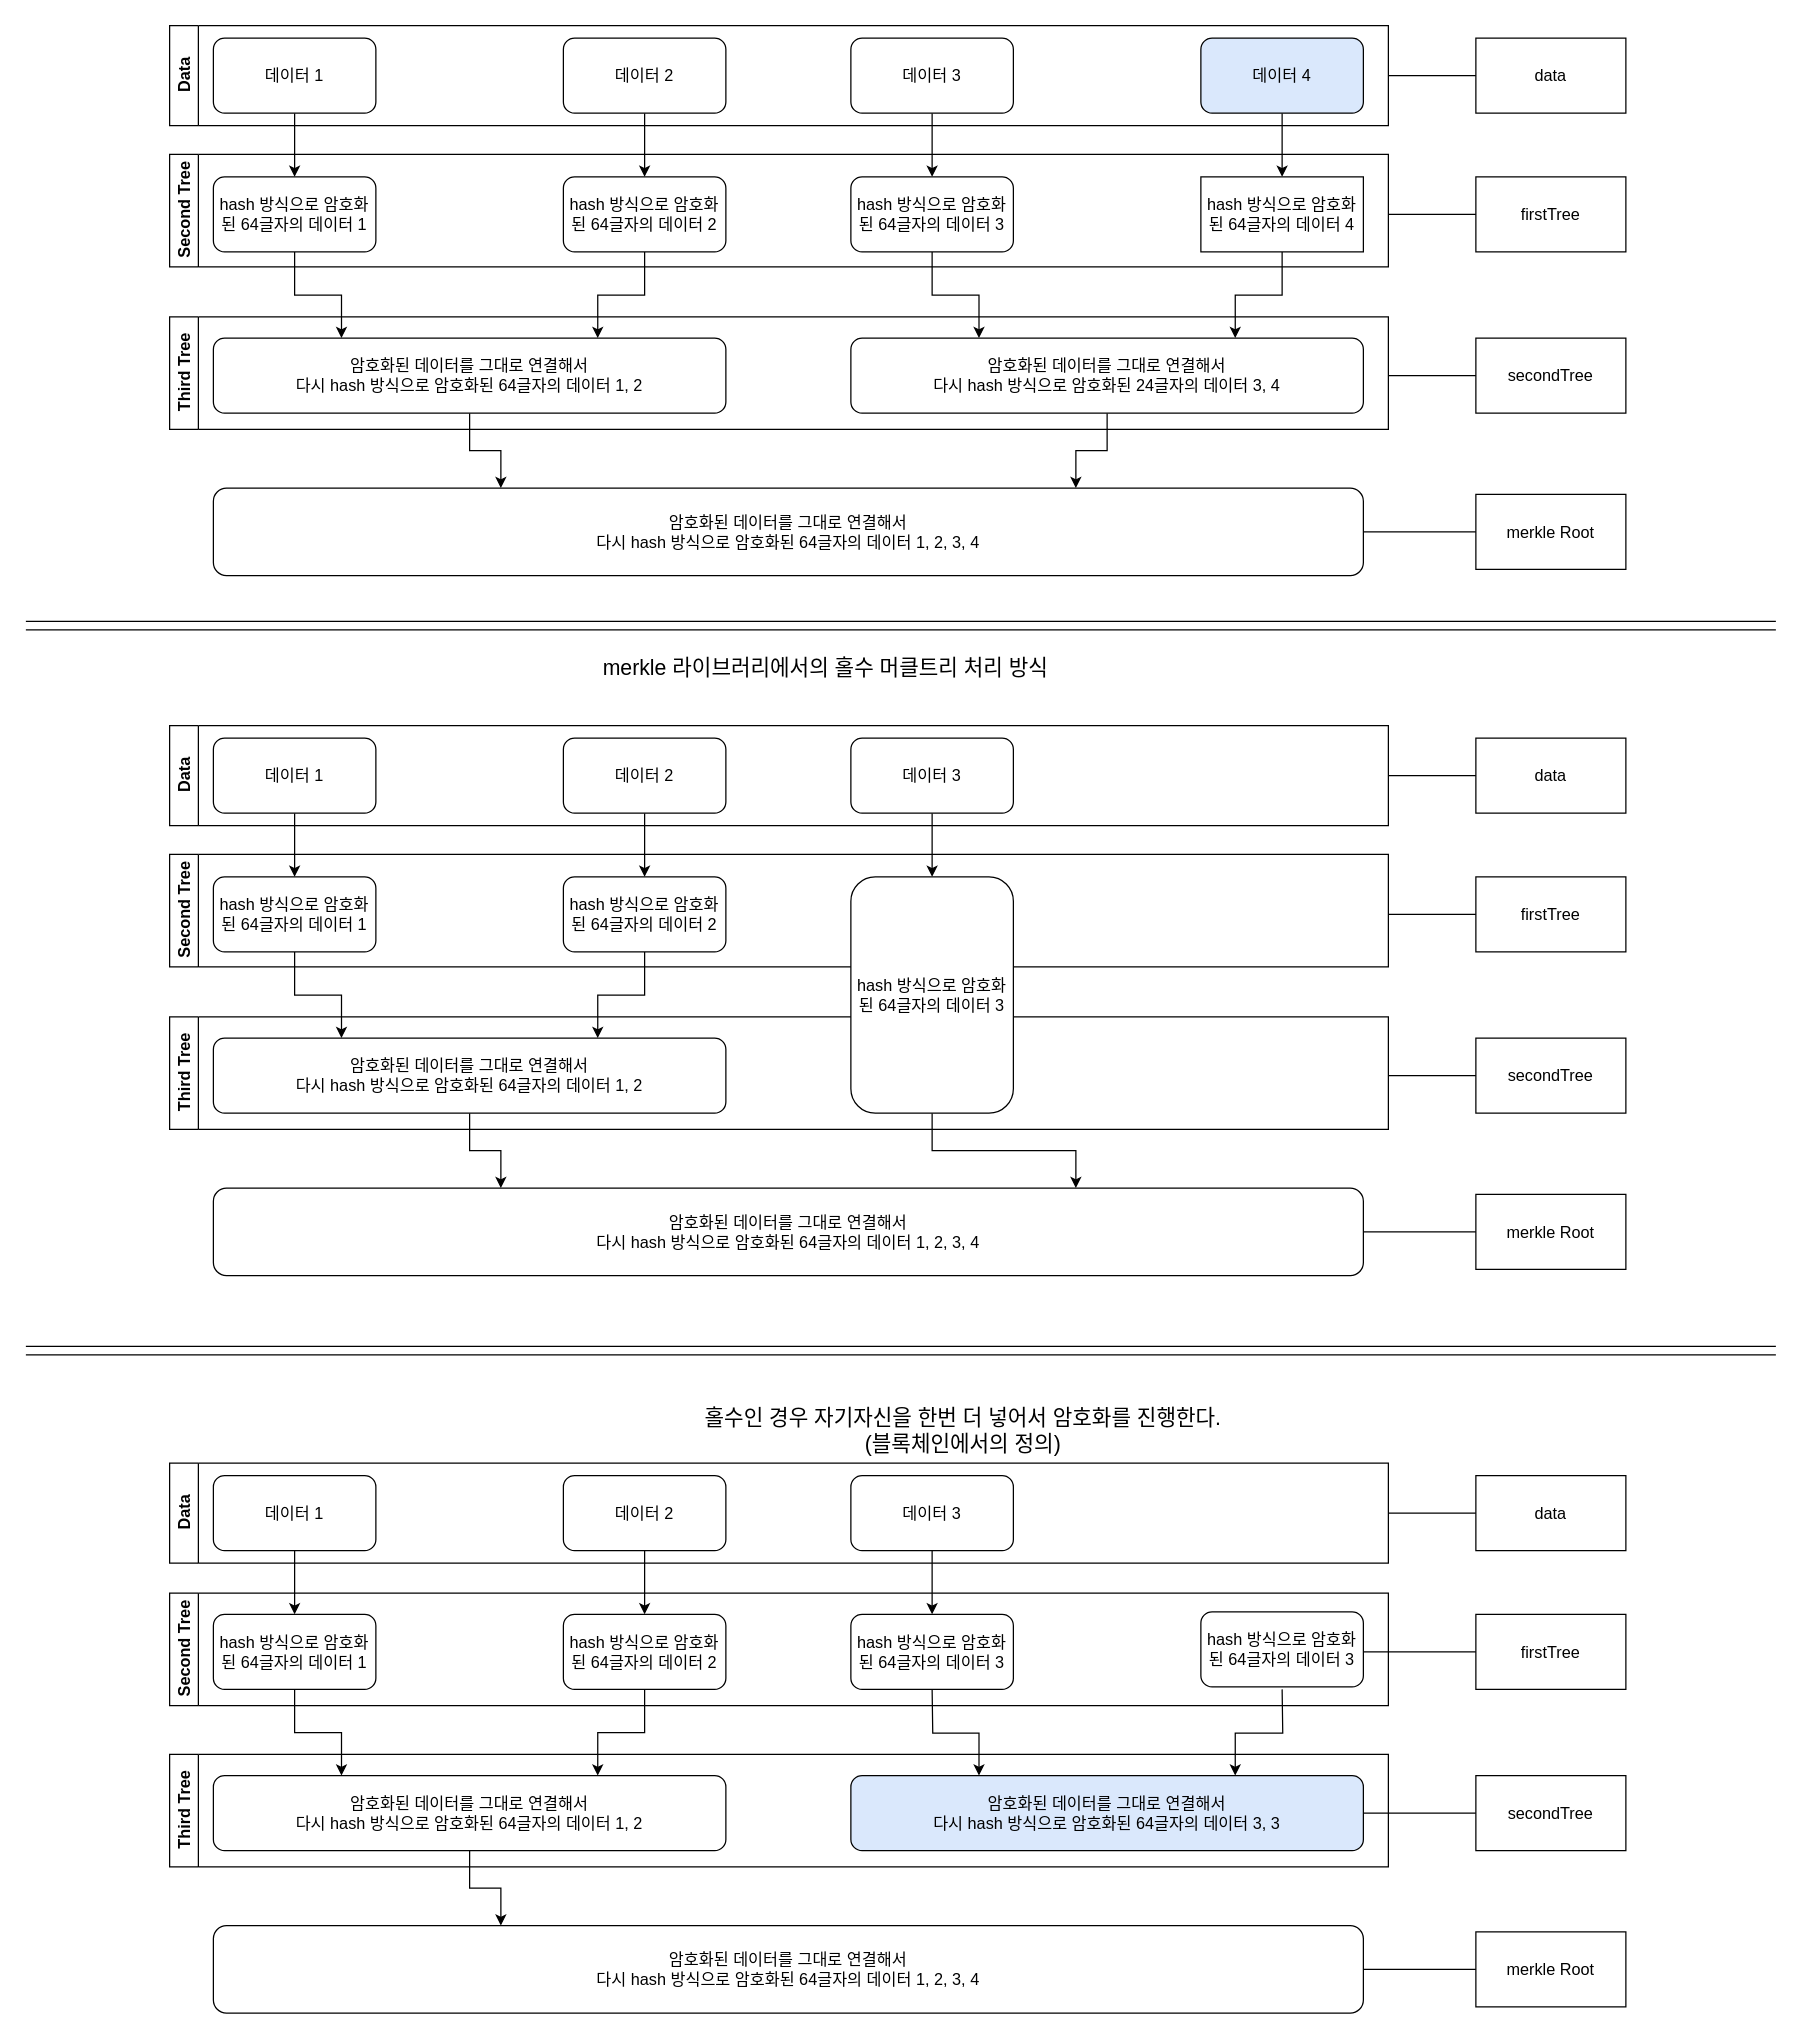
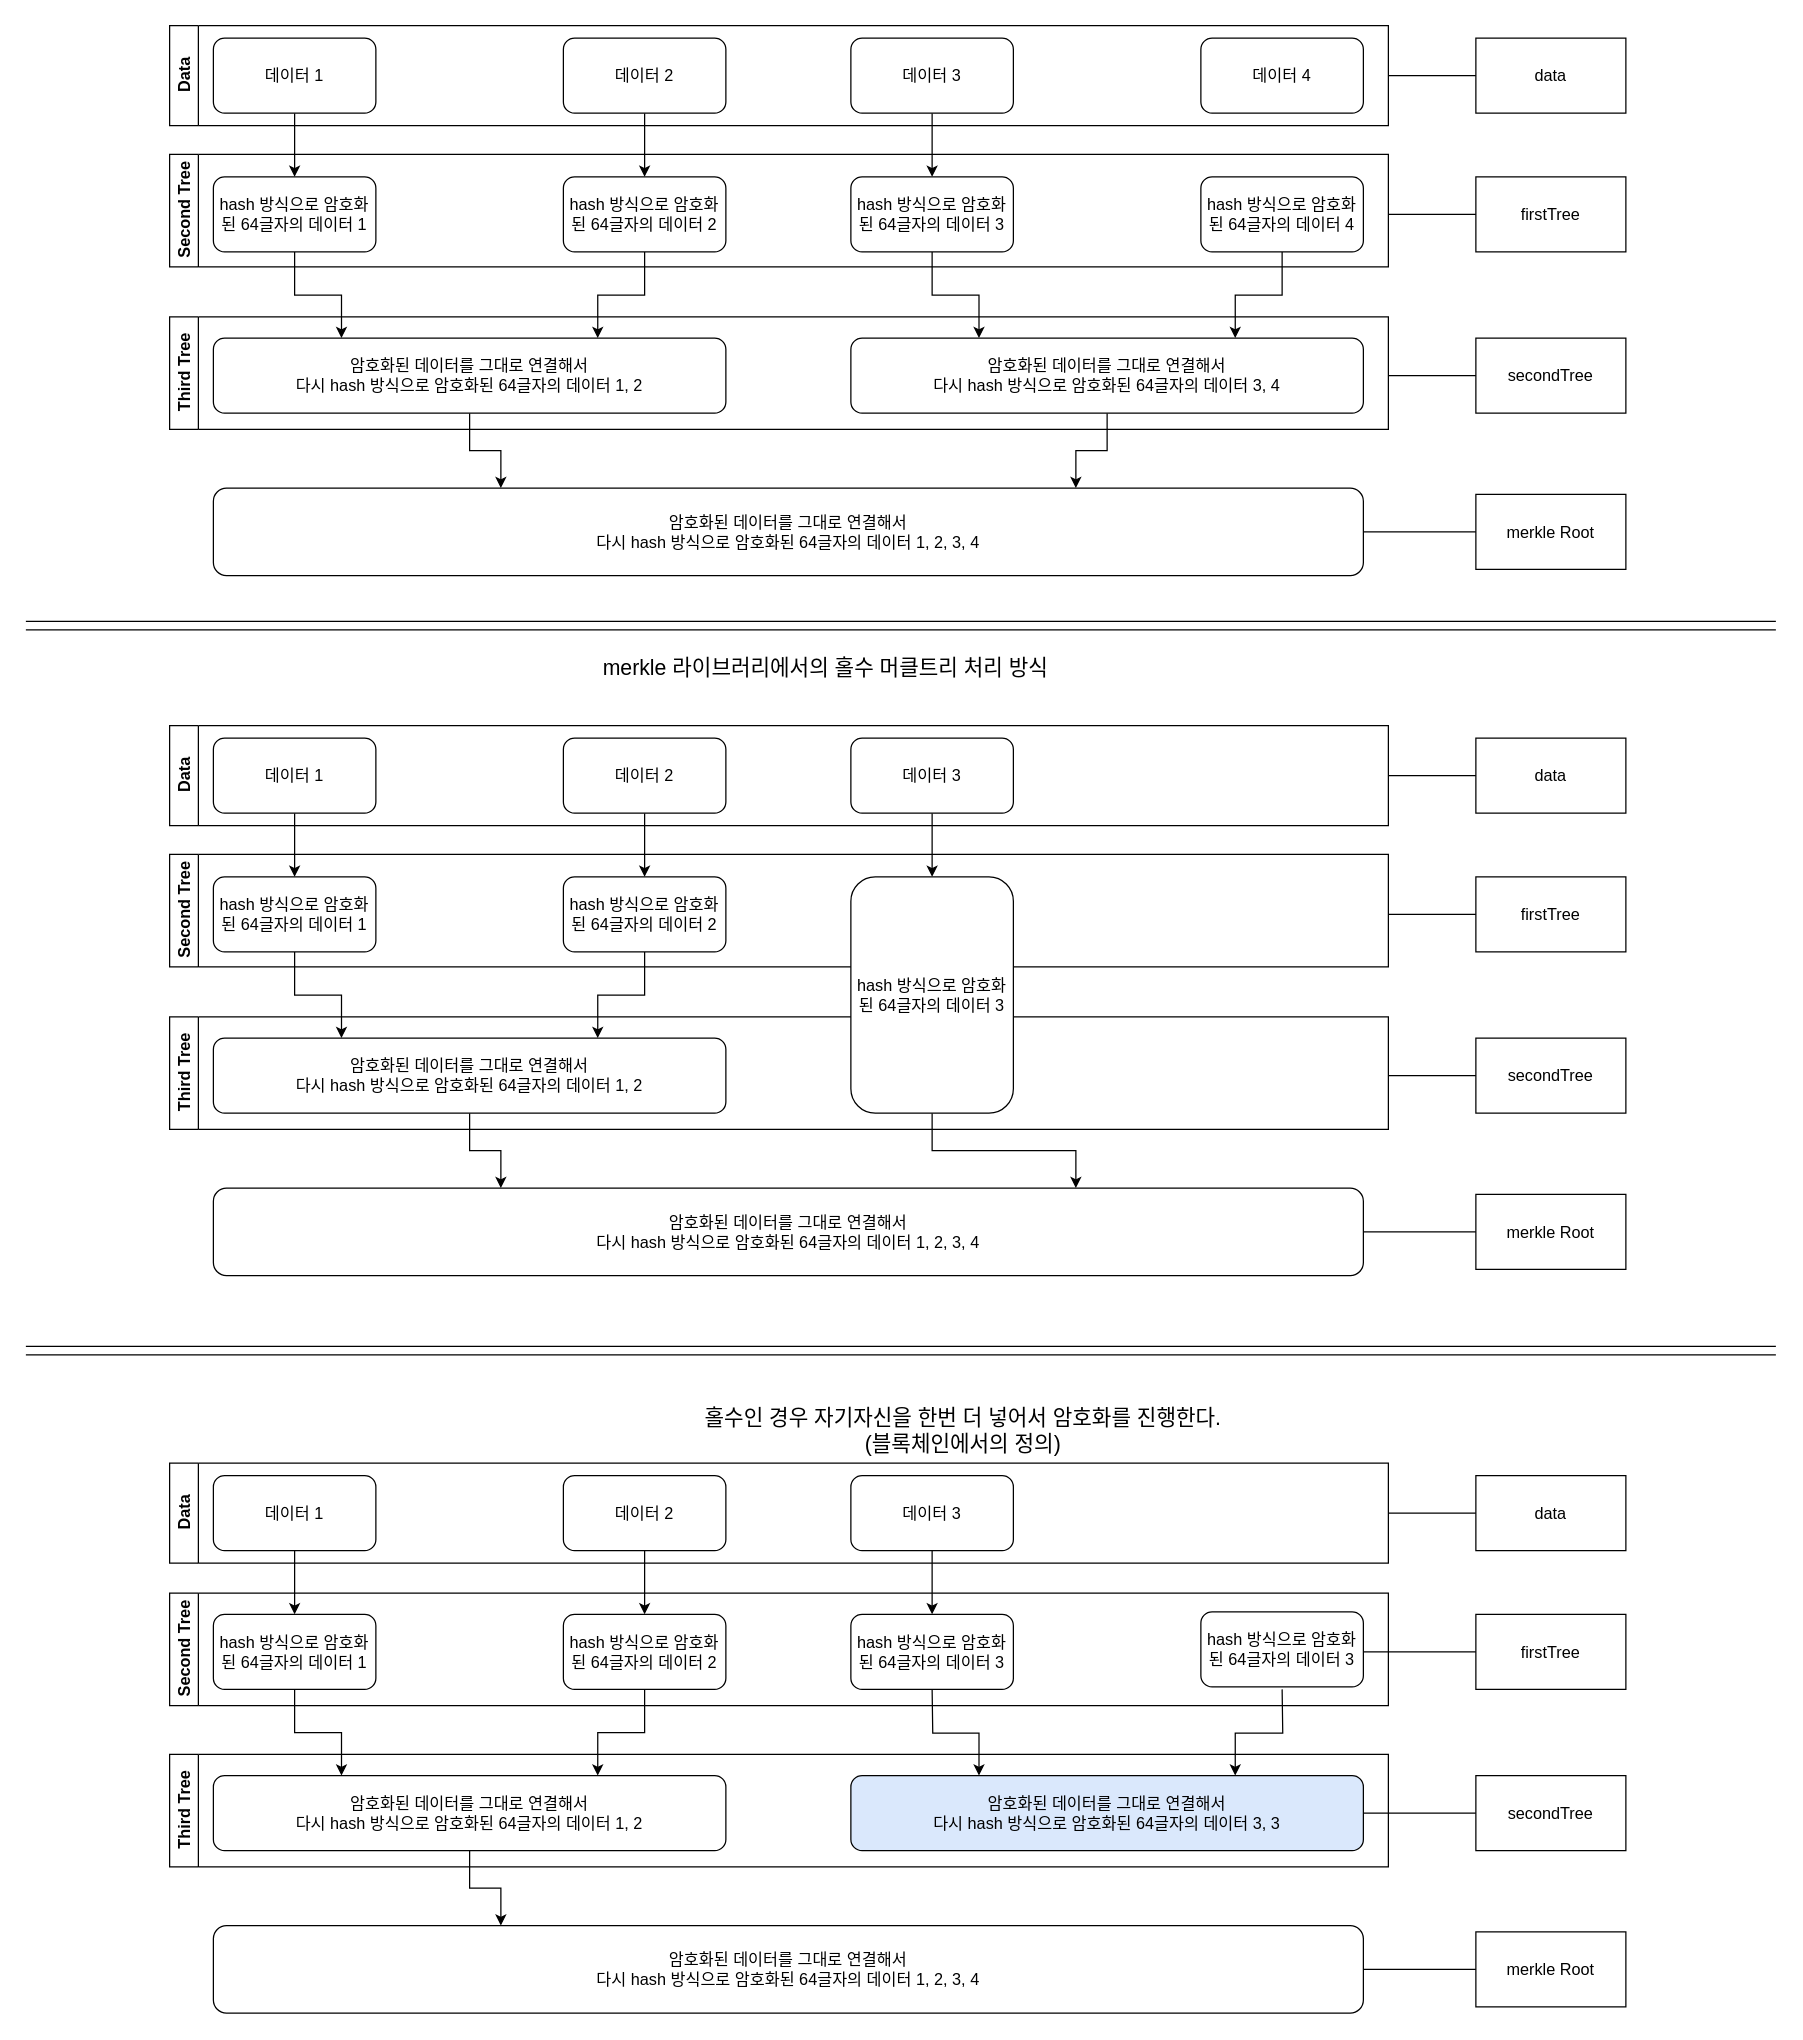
(1282, 76) -> (1282, 76)
(1282, 141) -> none
(1282, 214) -> (1282, 214)
(1107, 376) -> (1107, 376)
